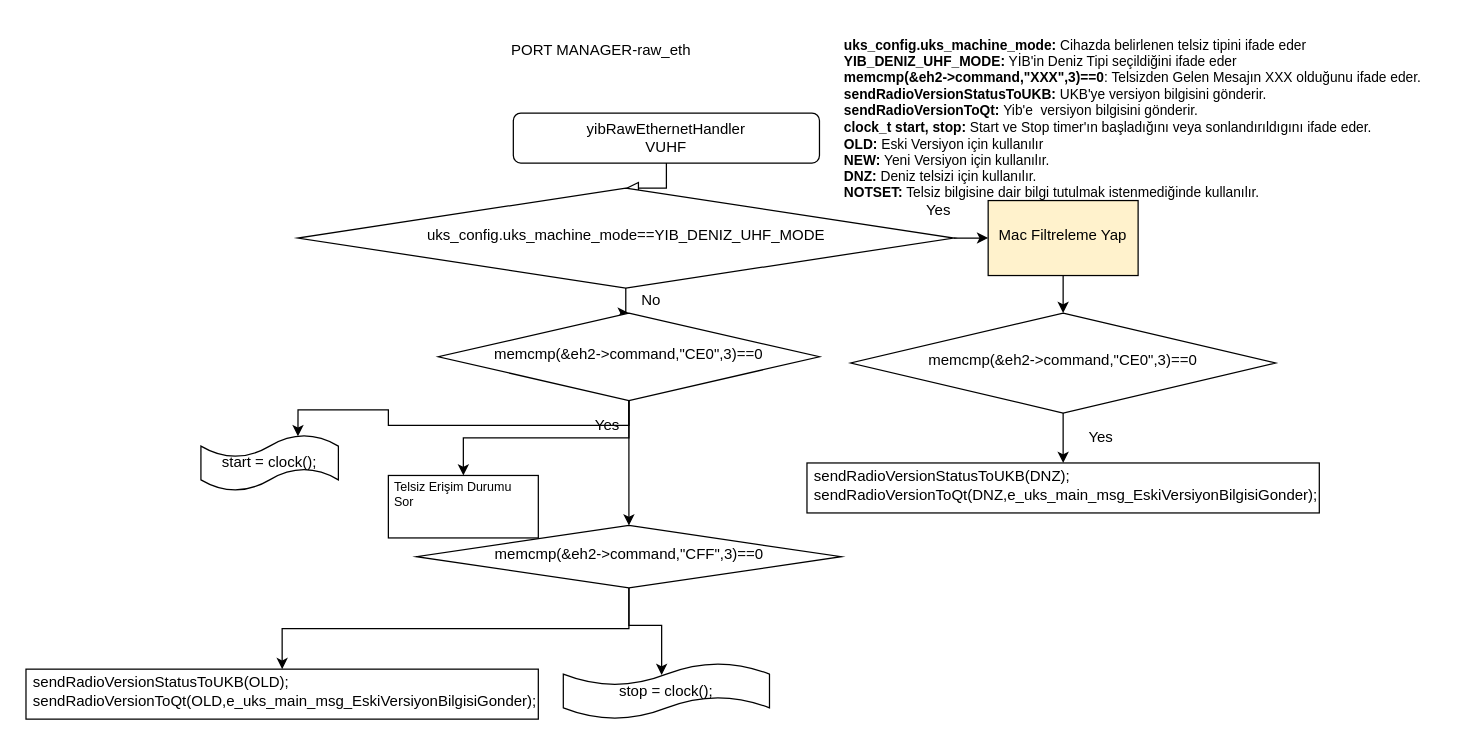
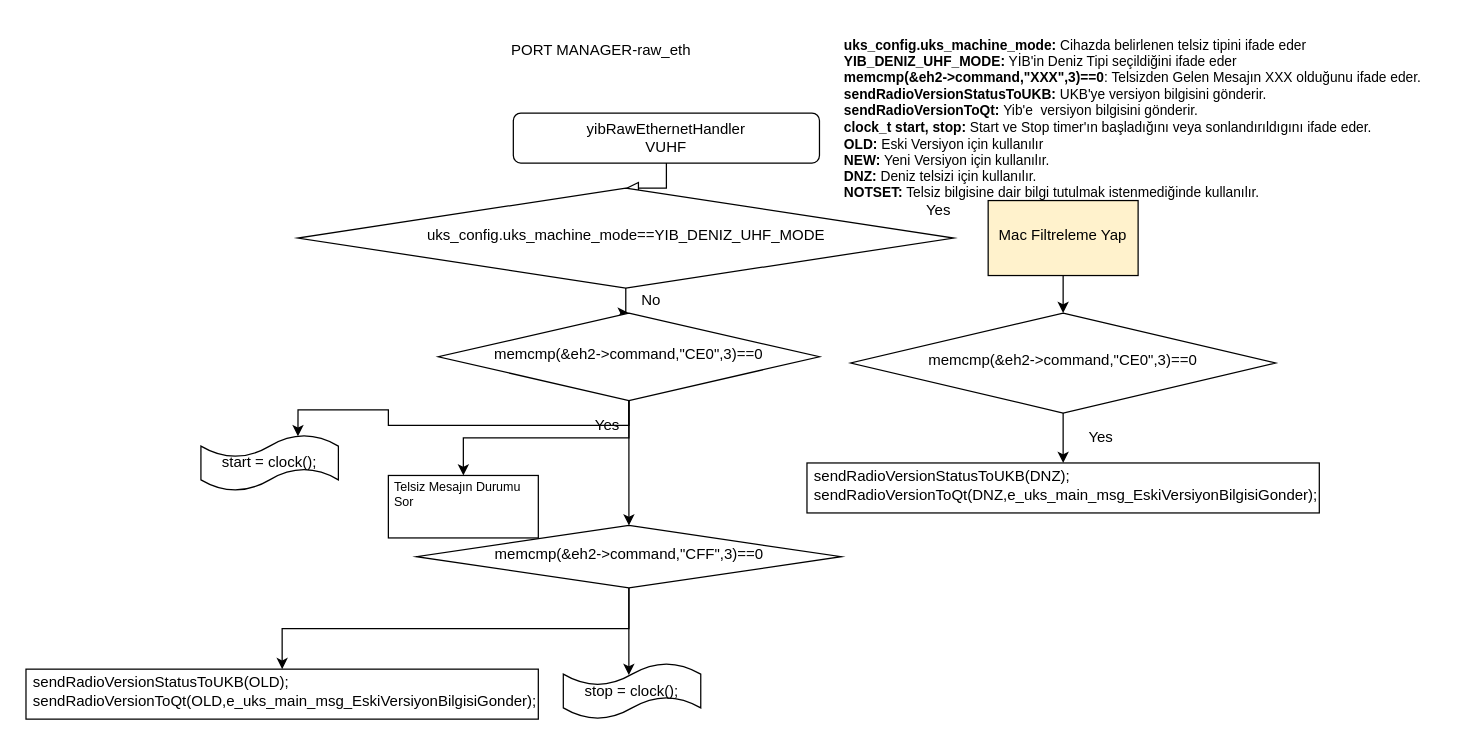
(976, 238) -> none
(463, 504) -> (463, 504)
(666, 691) -> (632, 691)
